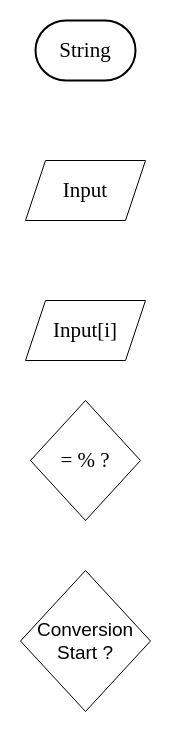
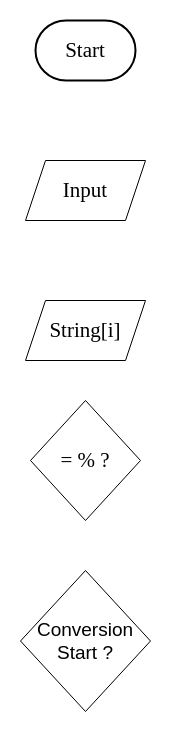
(86, 51) -> (86, 51)
(86, 331) -> (86, 331)
